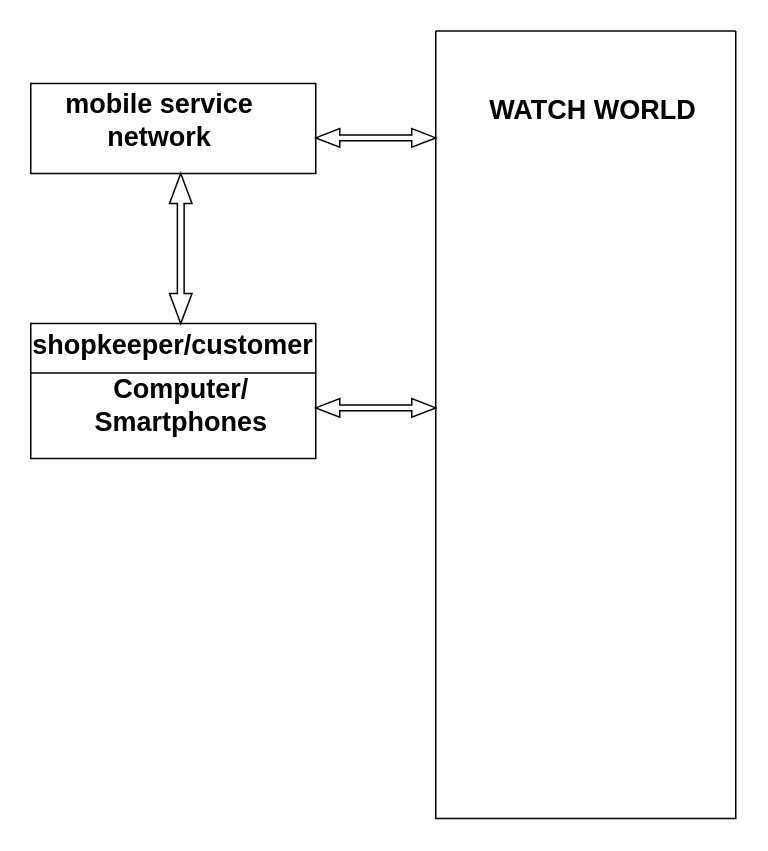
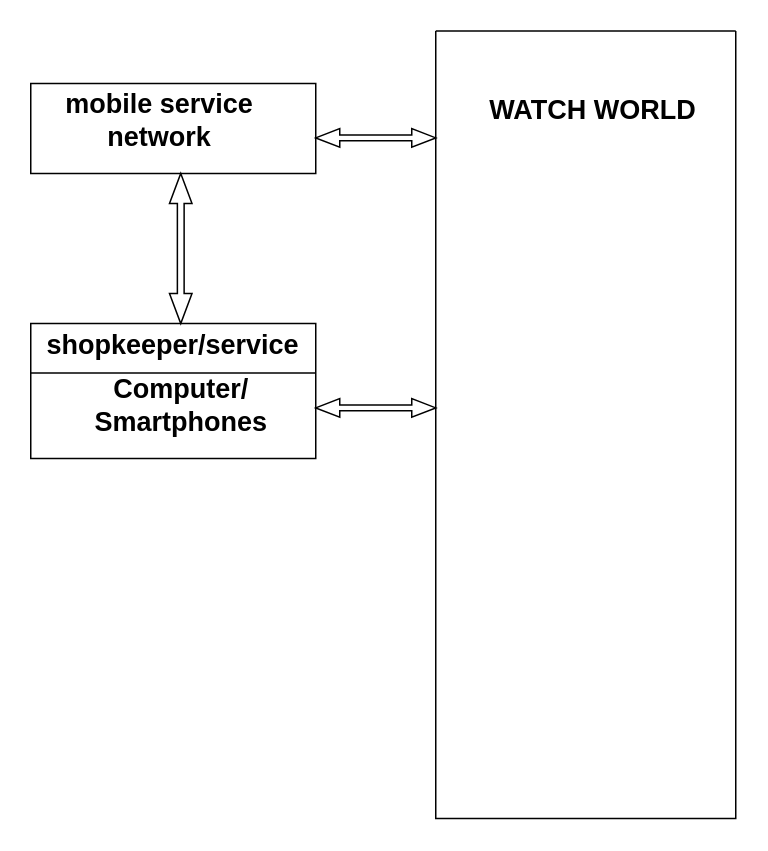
(173, 346) -> (173, 346)
